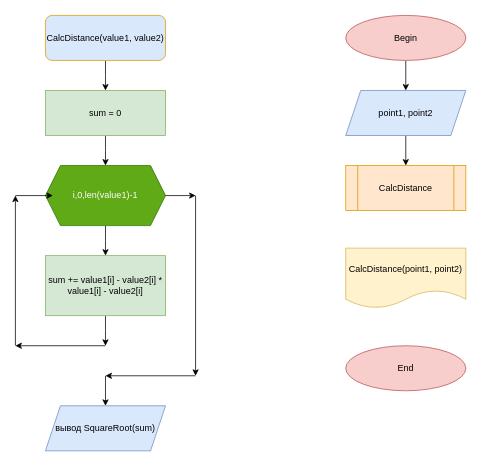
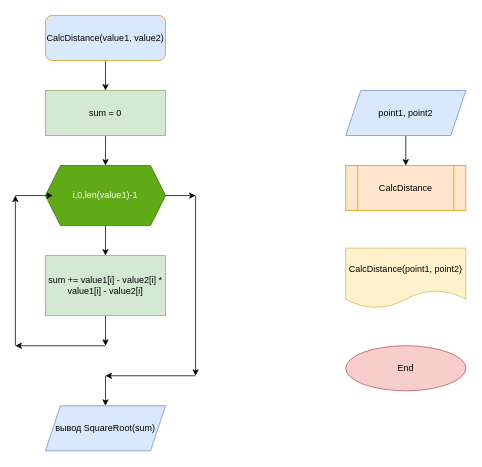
(405, 38) -> none
(405, 72) -> none
